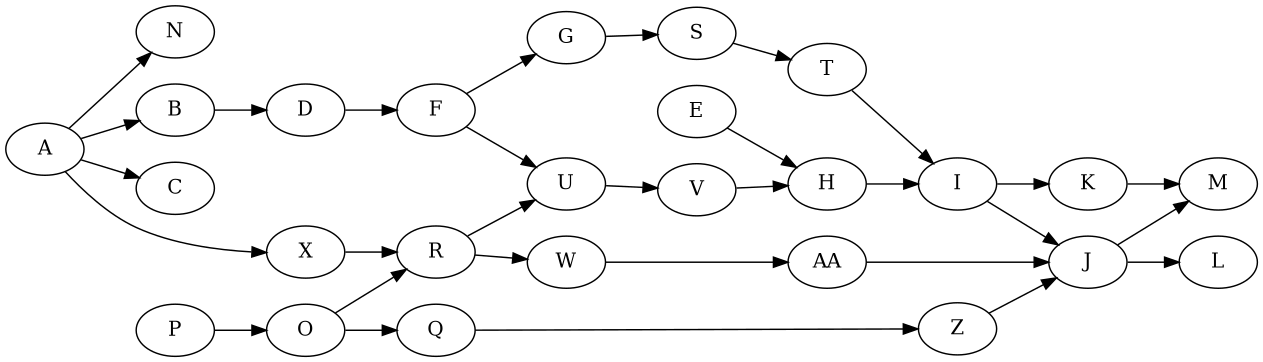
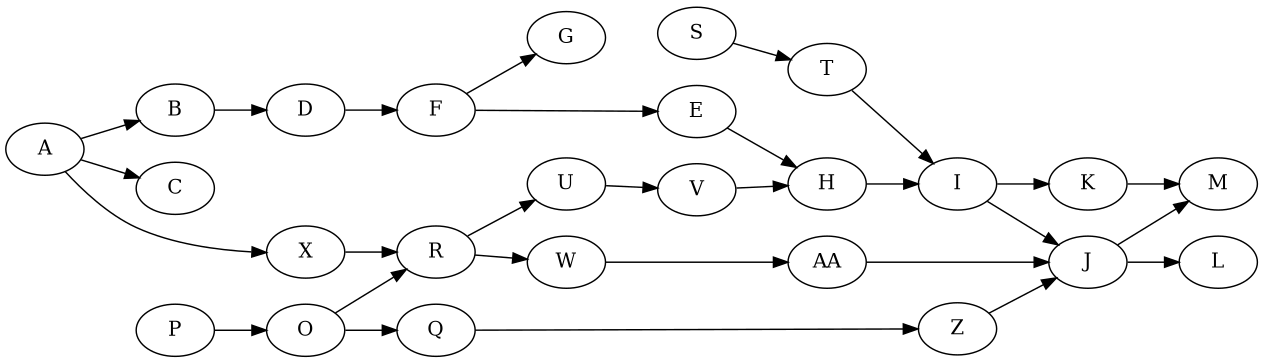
(175, 32) -> none
(625, 36) -> none
(495, 143) -> (559, 111)
